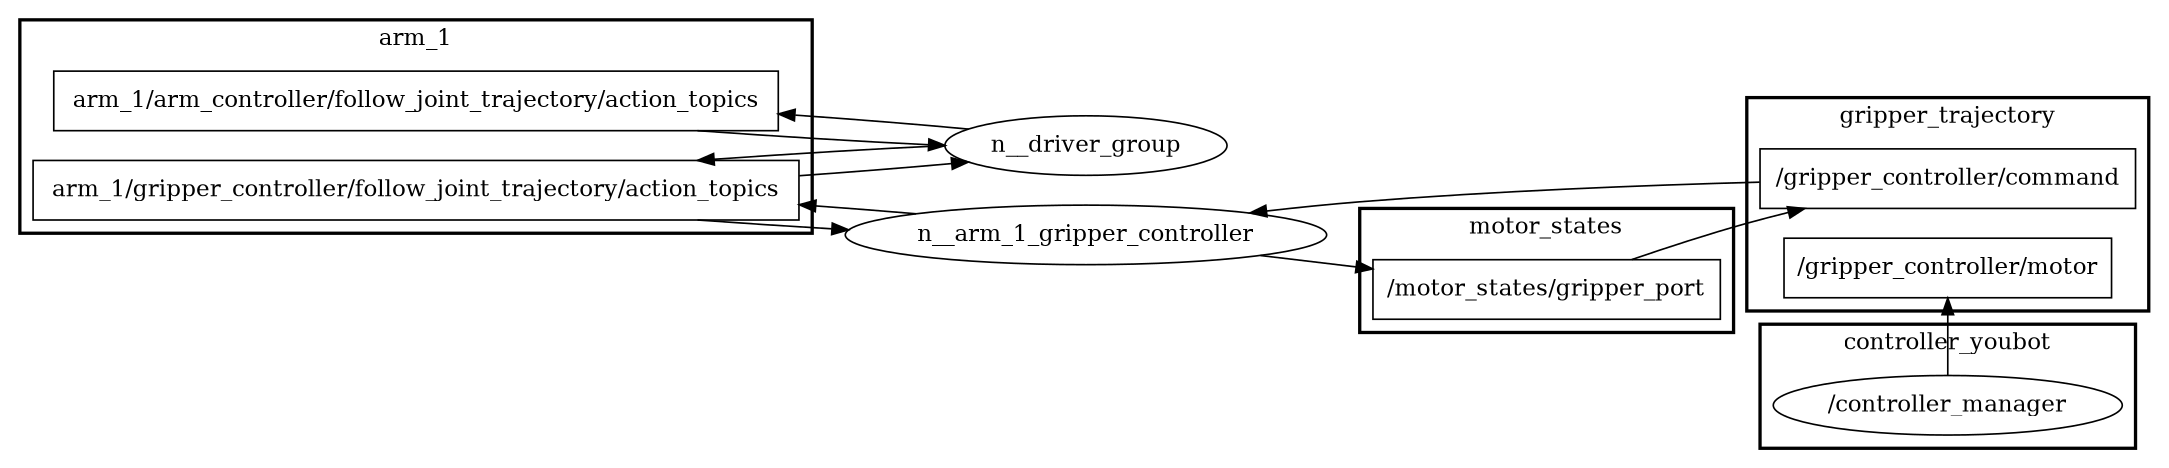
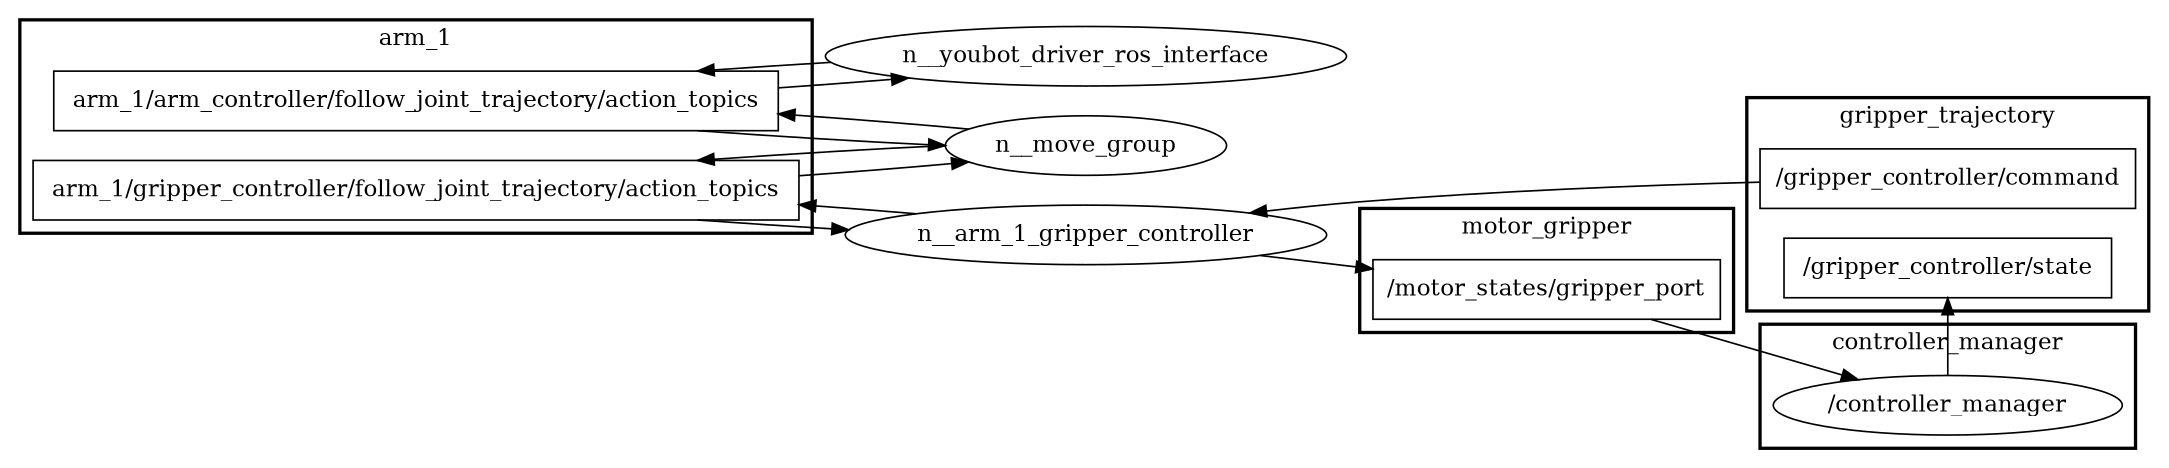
none -> (1086, 56)
(1086, 146) -> (1086, 146)
(1547, 227) -> (1547, 227)
(1709, 234) -> (1746, 347)
(1948, 268) -> (1948, 268)
(1948, 343) -> (1948, 343)
